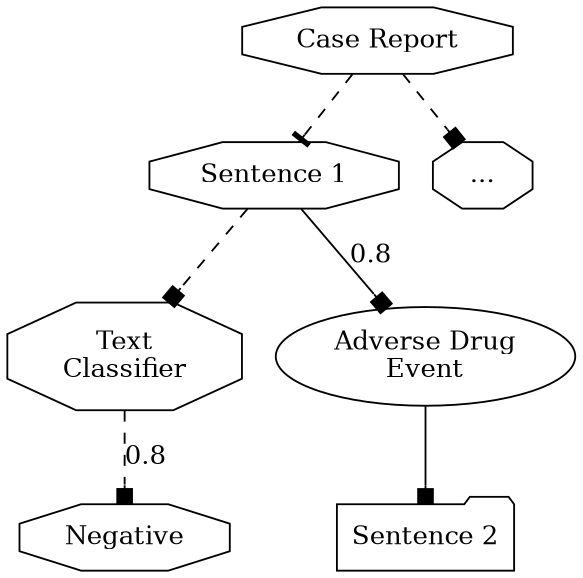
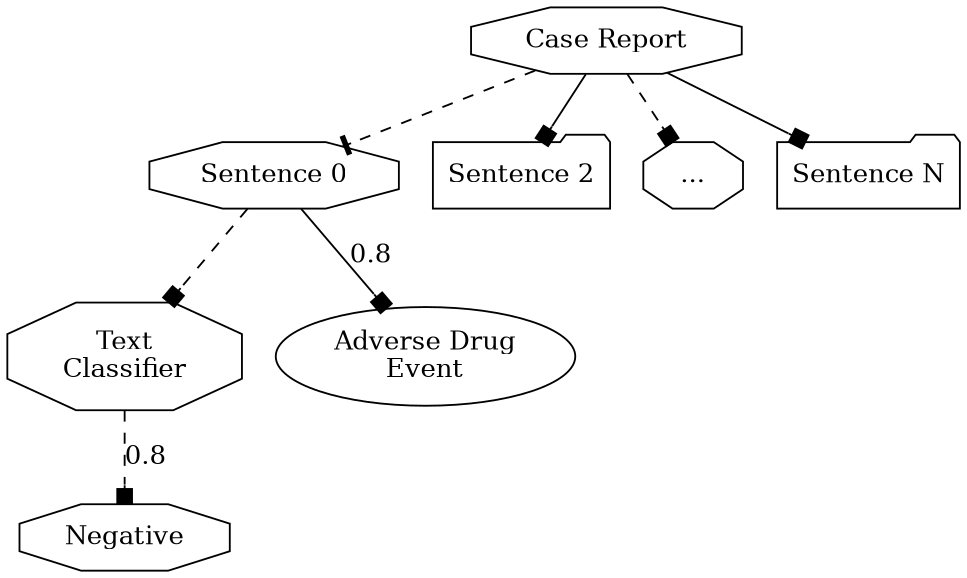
(274, 175) -> (274, 175)
none -> (869, 175)
(426, 446) -> (569, 100)
